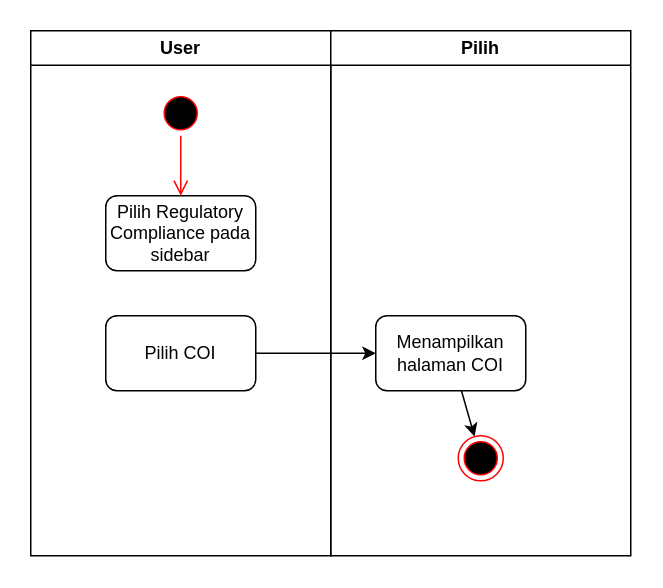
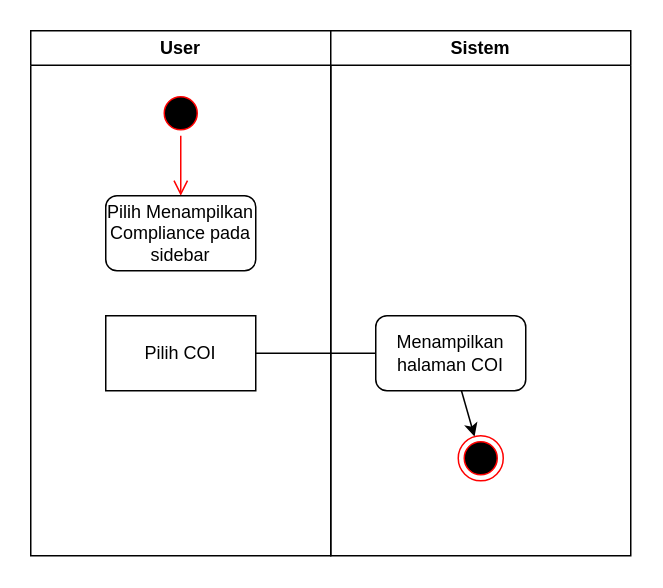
(481, 49) -> (481, 49)
(181, 233) -> (181, 233)
(181, 353) -> (181, 353)
(364, 353) -> (368, 353)
